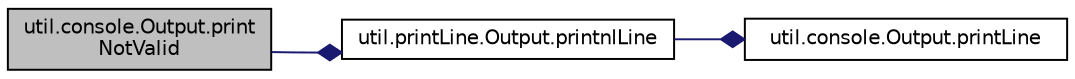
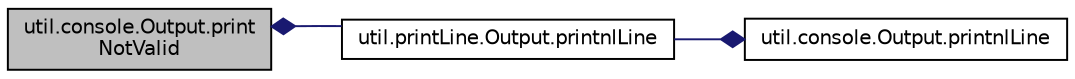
(906, 39) -> (906, 39)
(295, 52) -> (318, 26)
